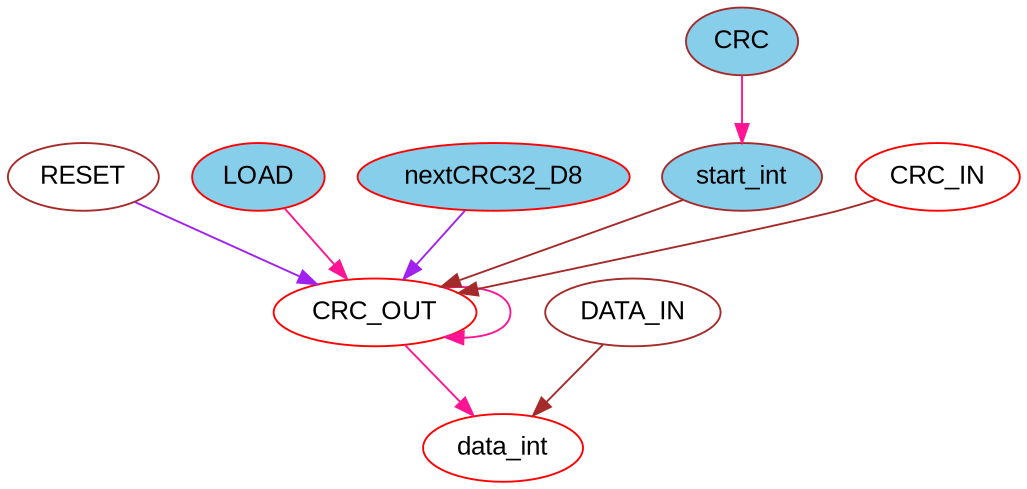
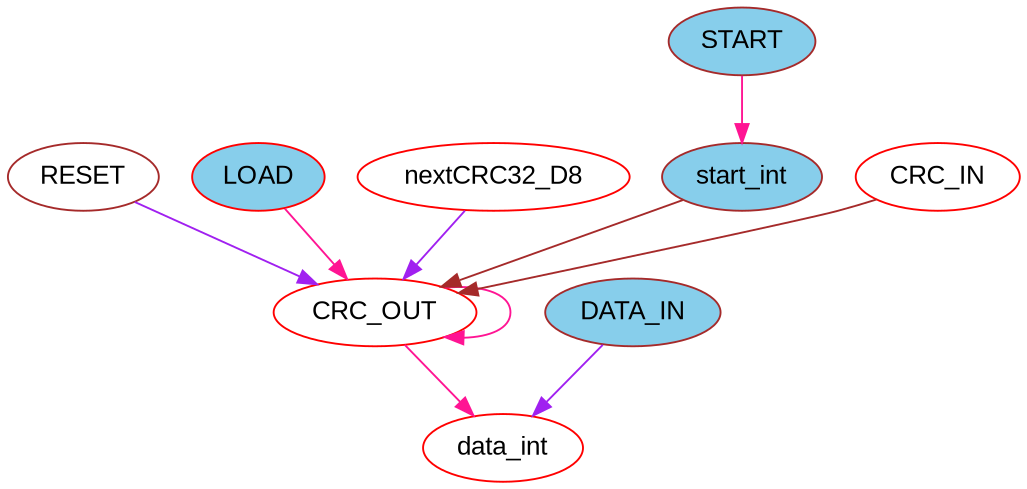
(742, 41) -> (742, 41)
(494, 177) -> (494, 177)
(633, 312) -> (633, 312)
(575, 373) -> (575, 373)
